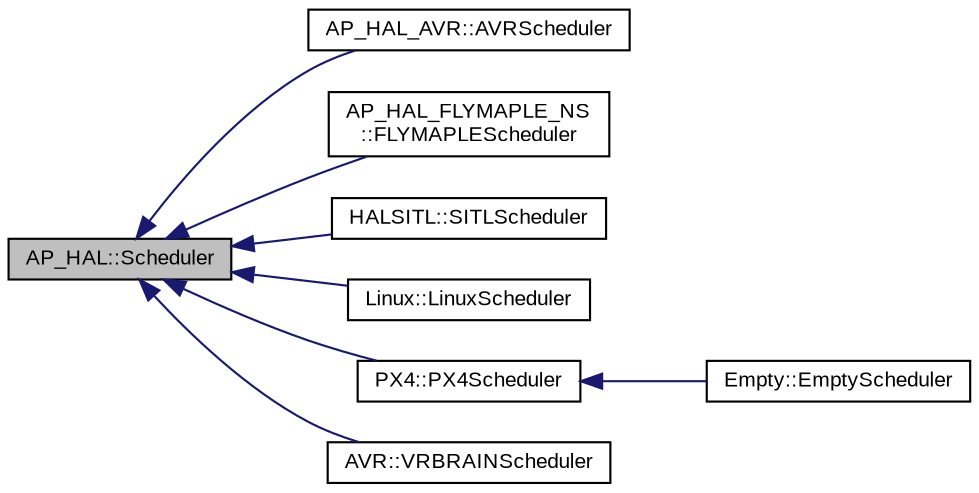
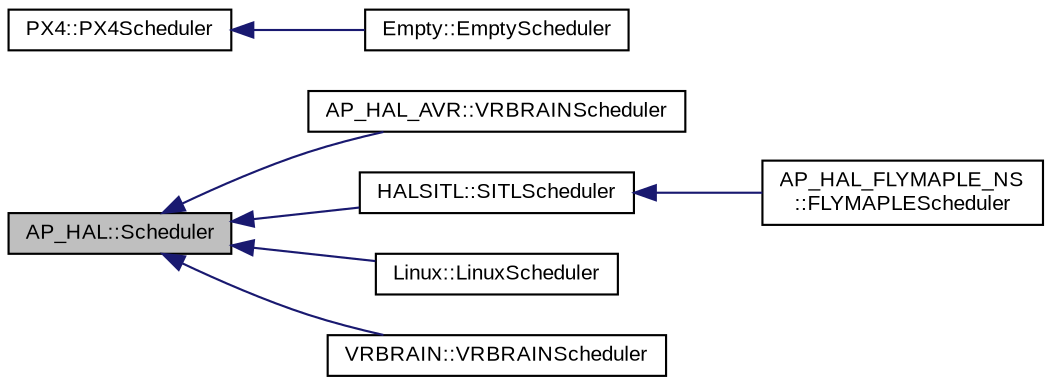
(469, 30) -> (497, 111)
(275, 191) -> (709, 193)
(278, 329) -> none
(469, 463) -> (497, 356)
